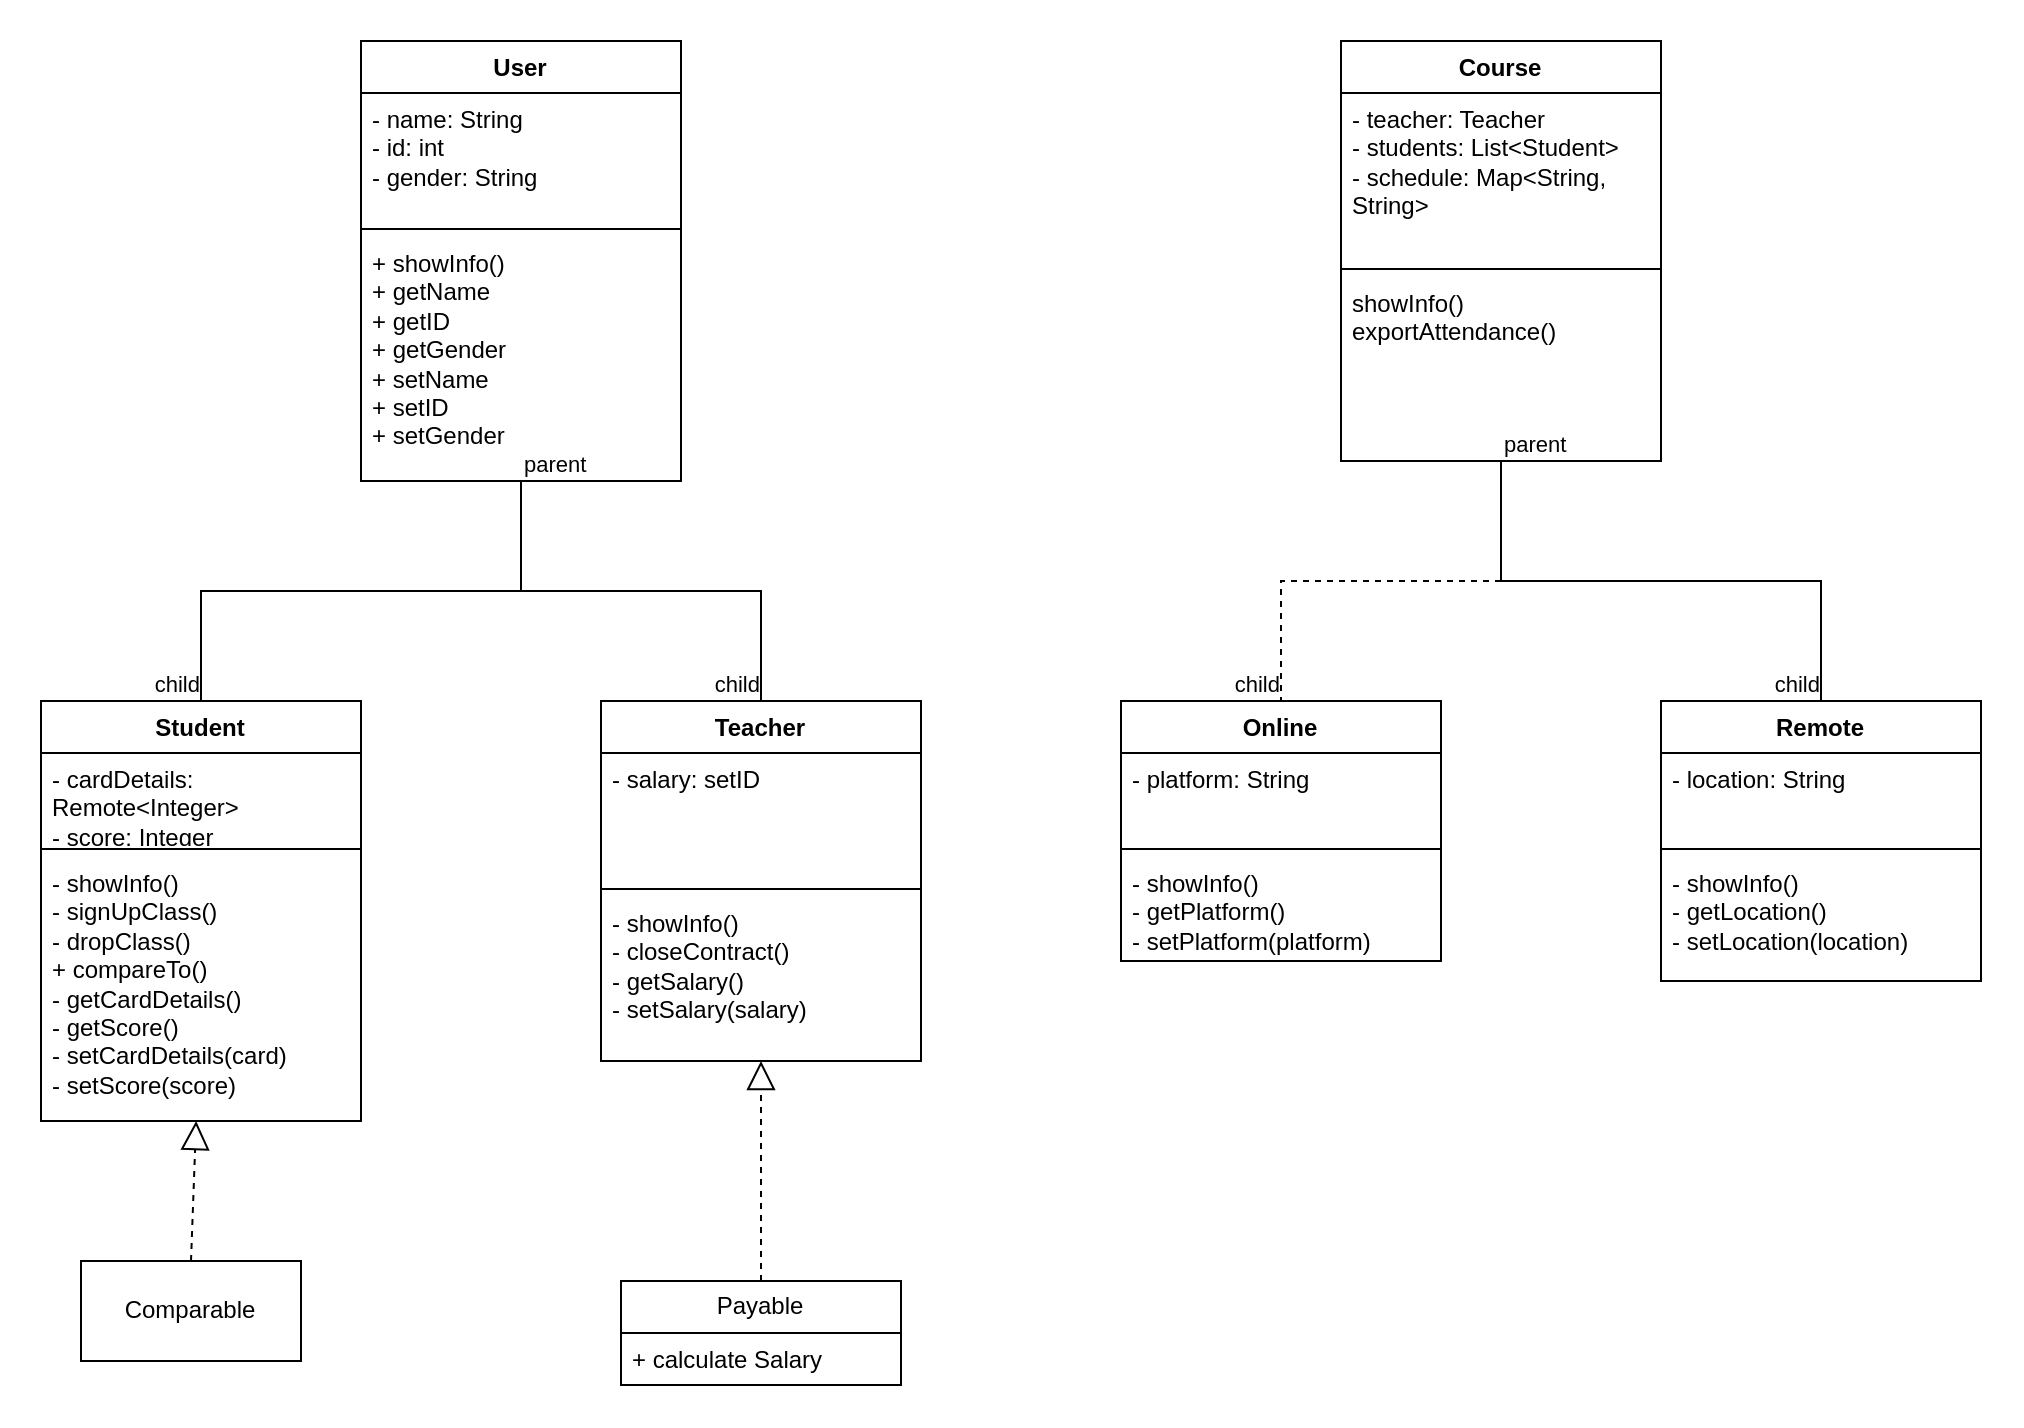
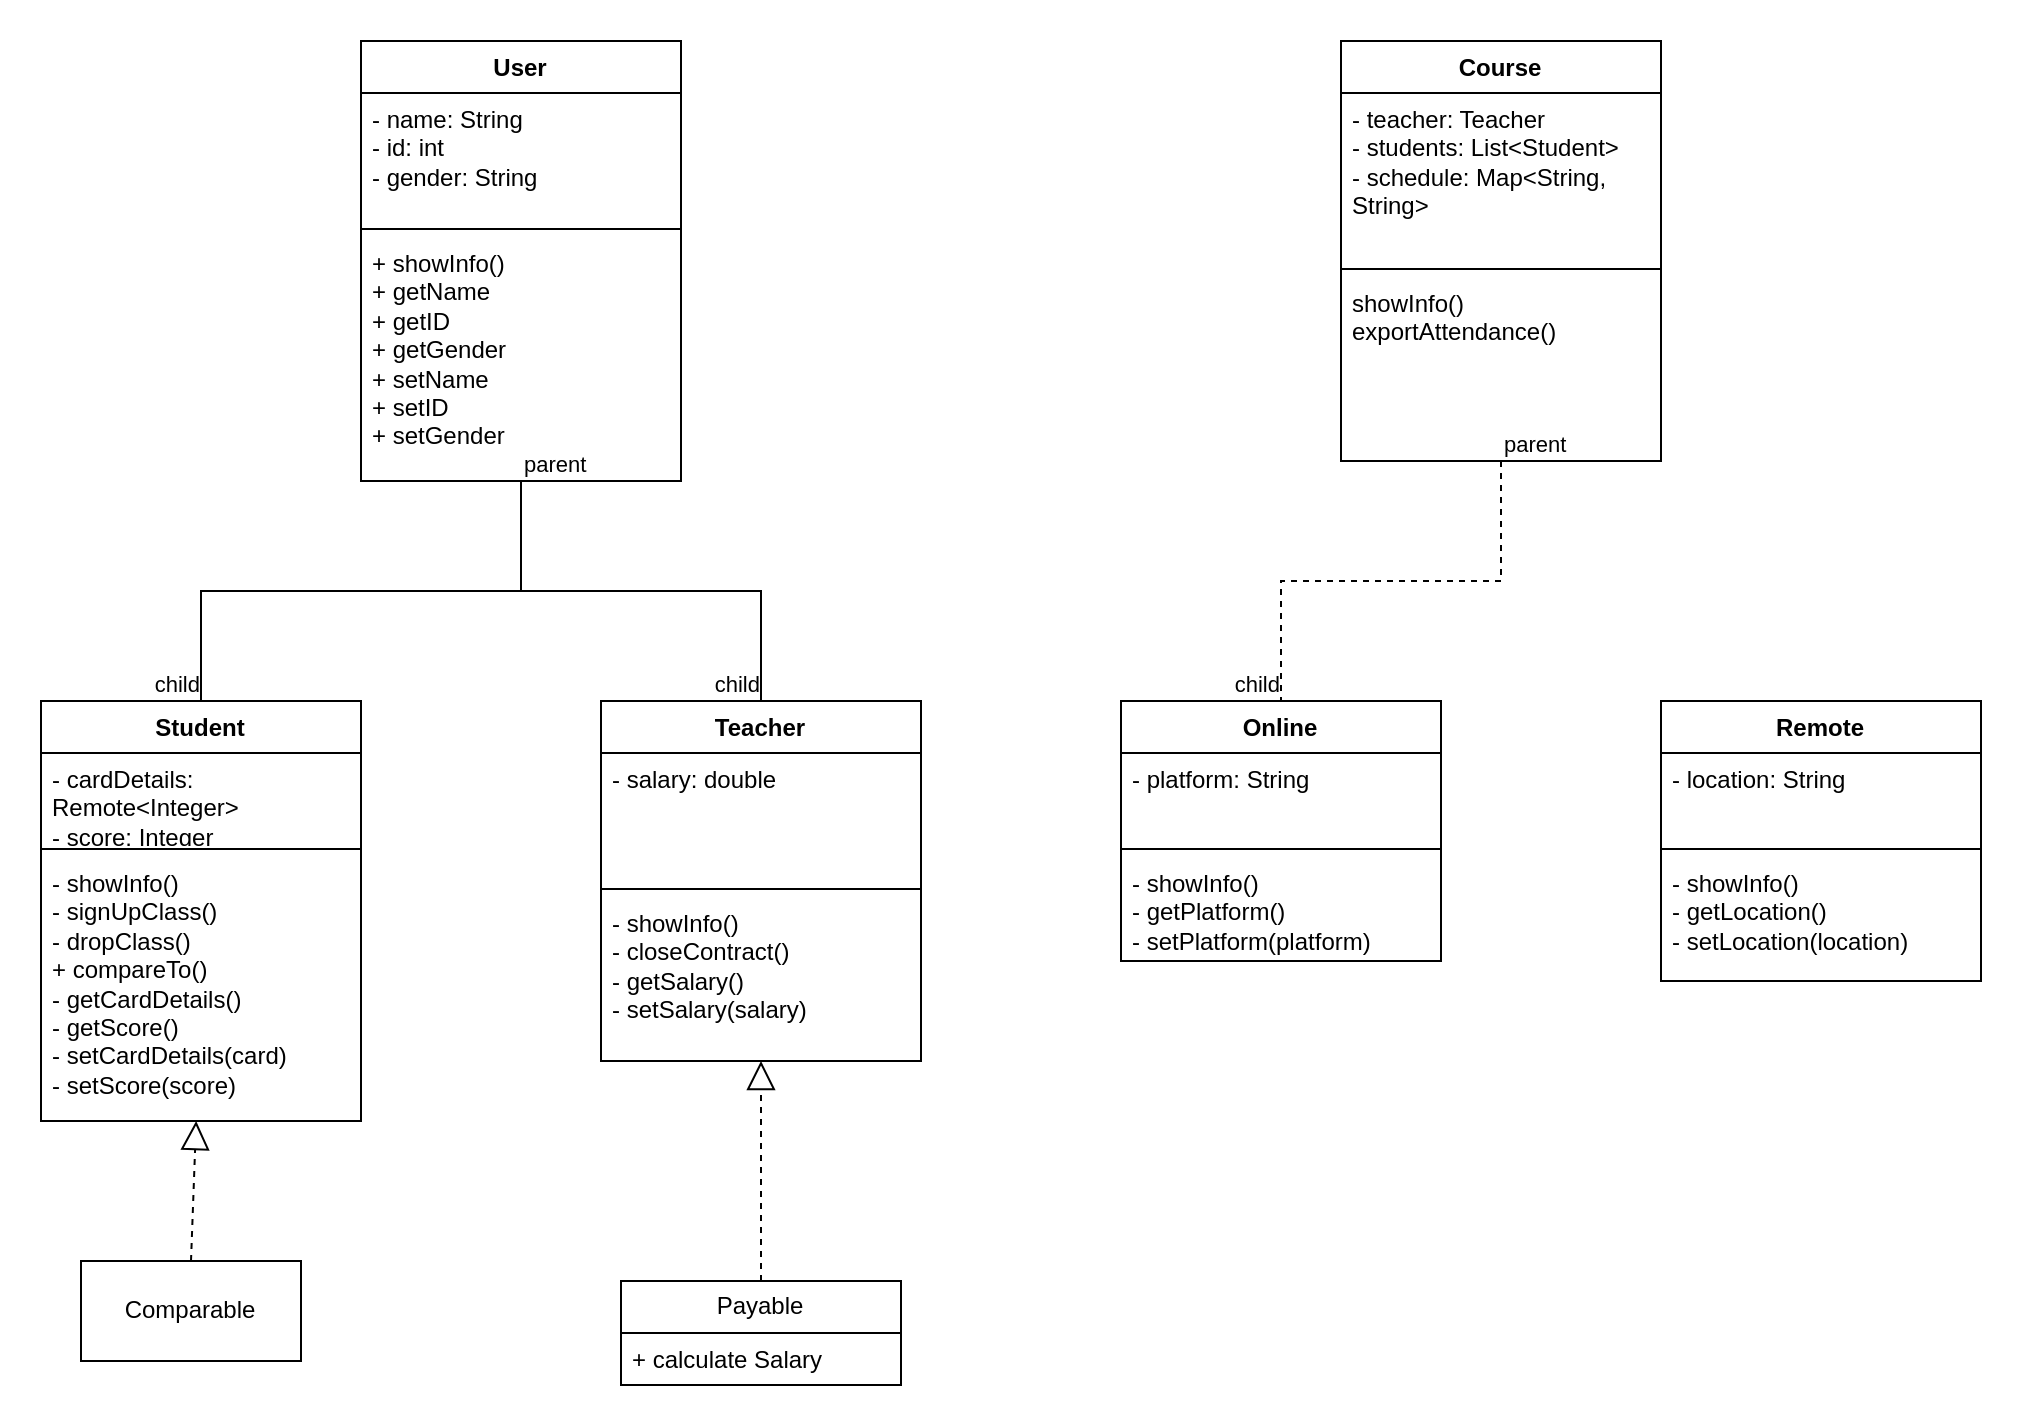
(1723, 581) -> none
(701, 781) -> (705, 781)
